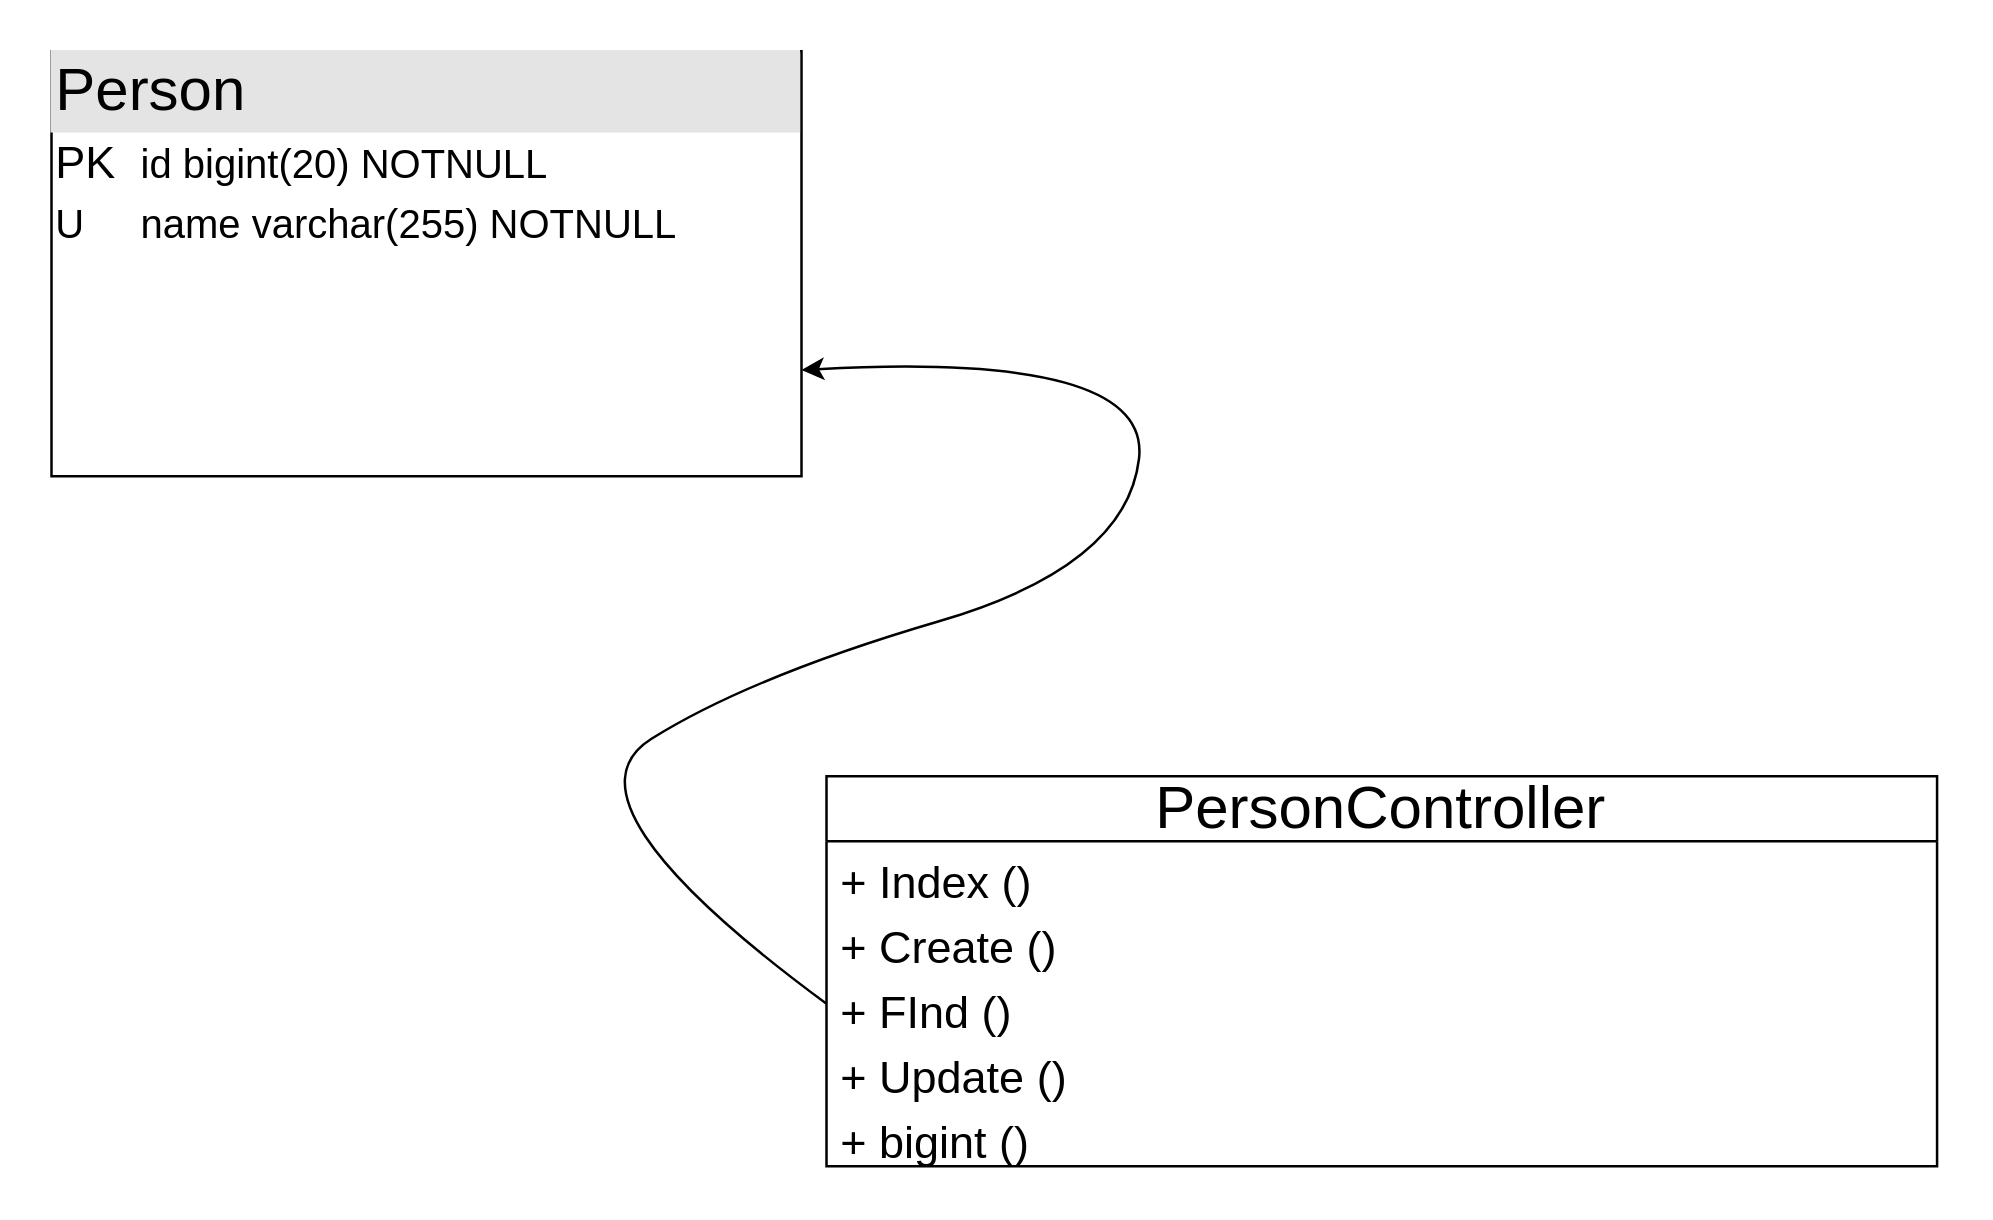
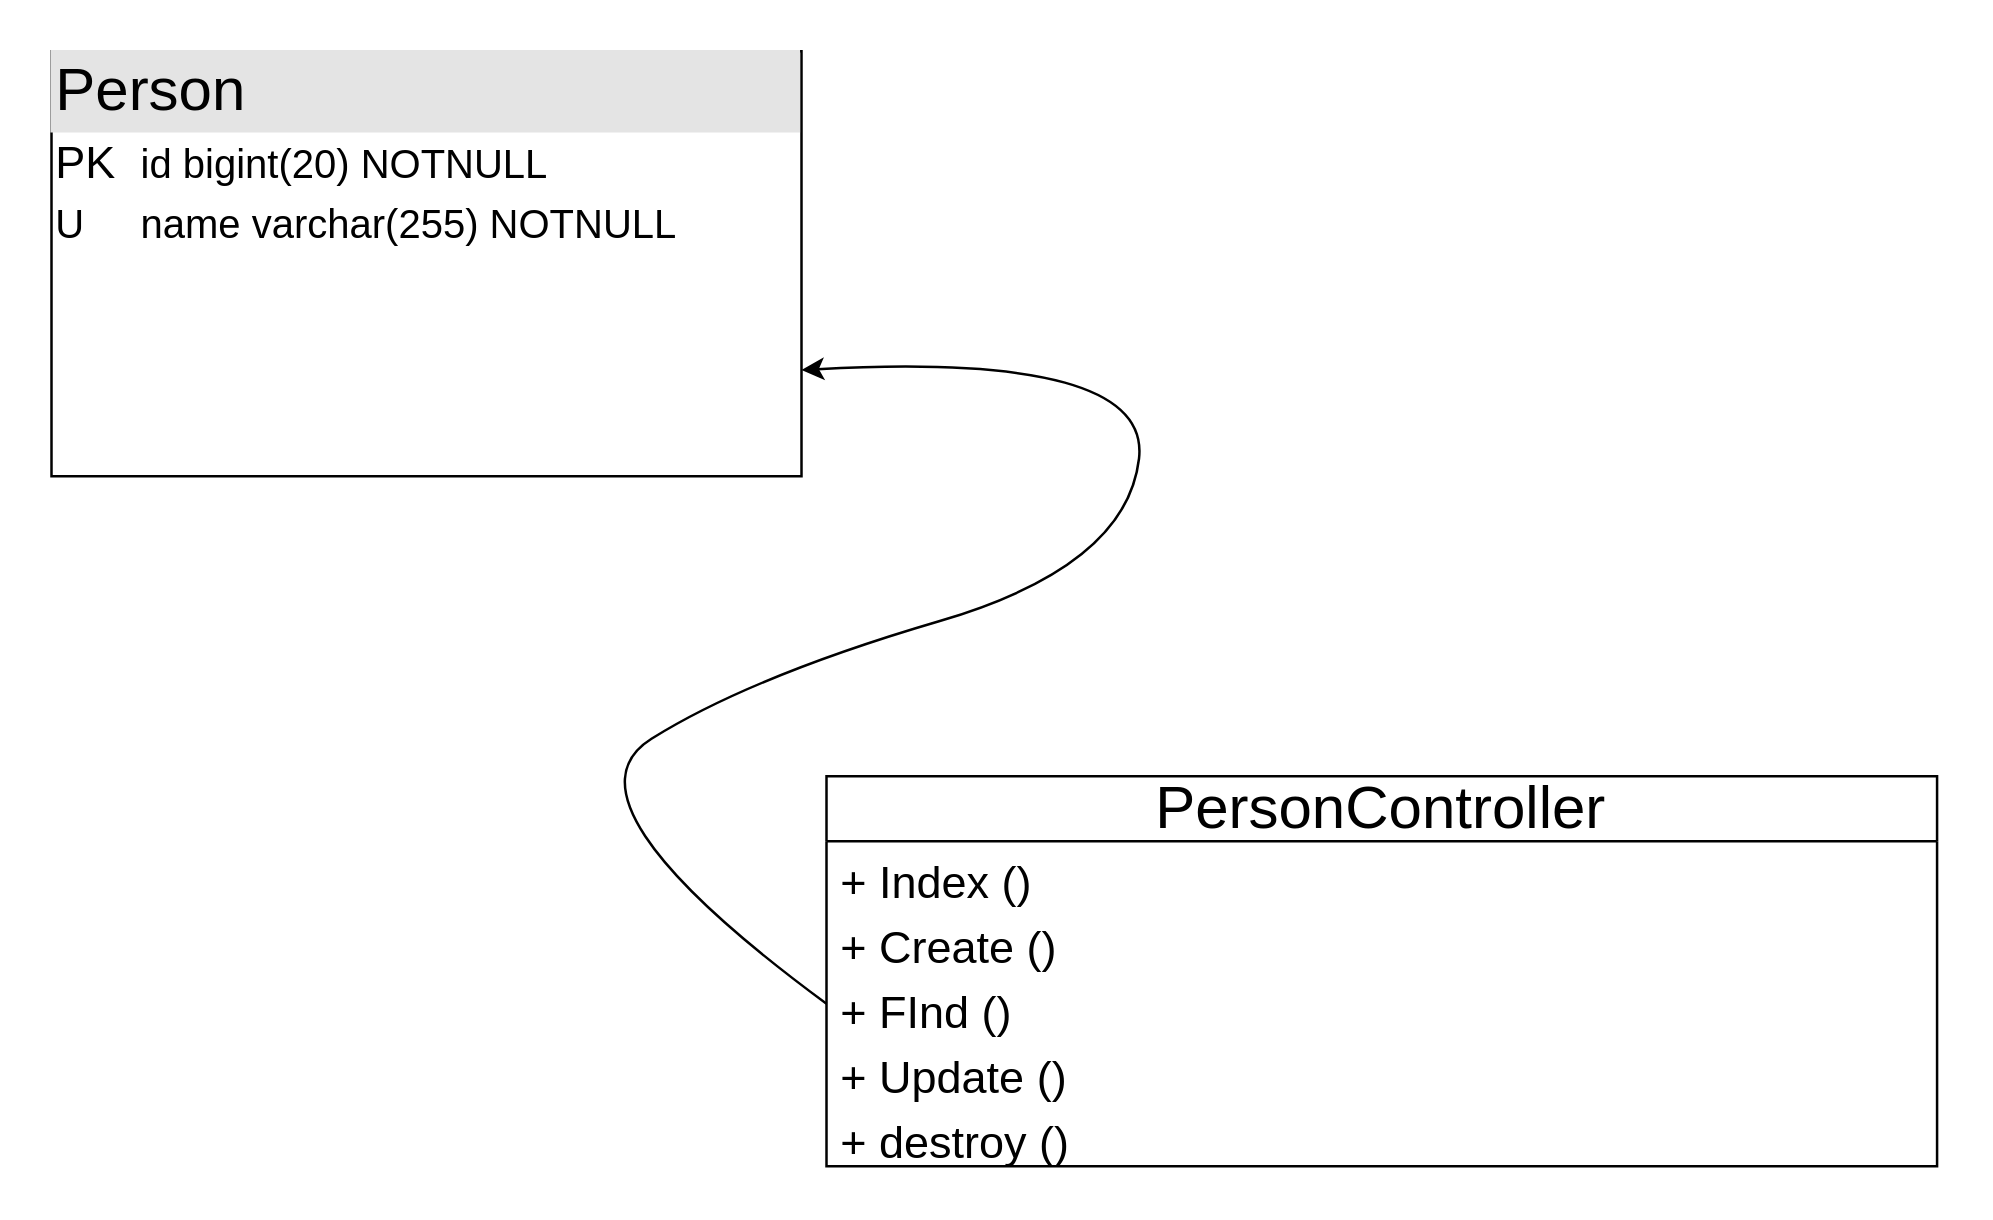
(918, 1137) -> (934, 1137)
